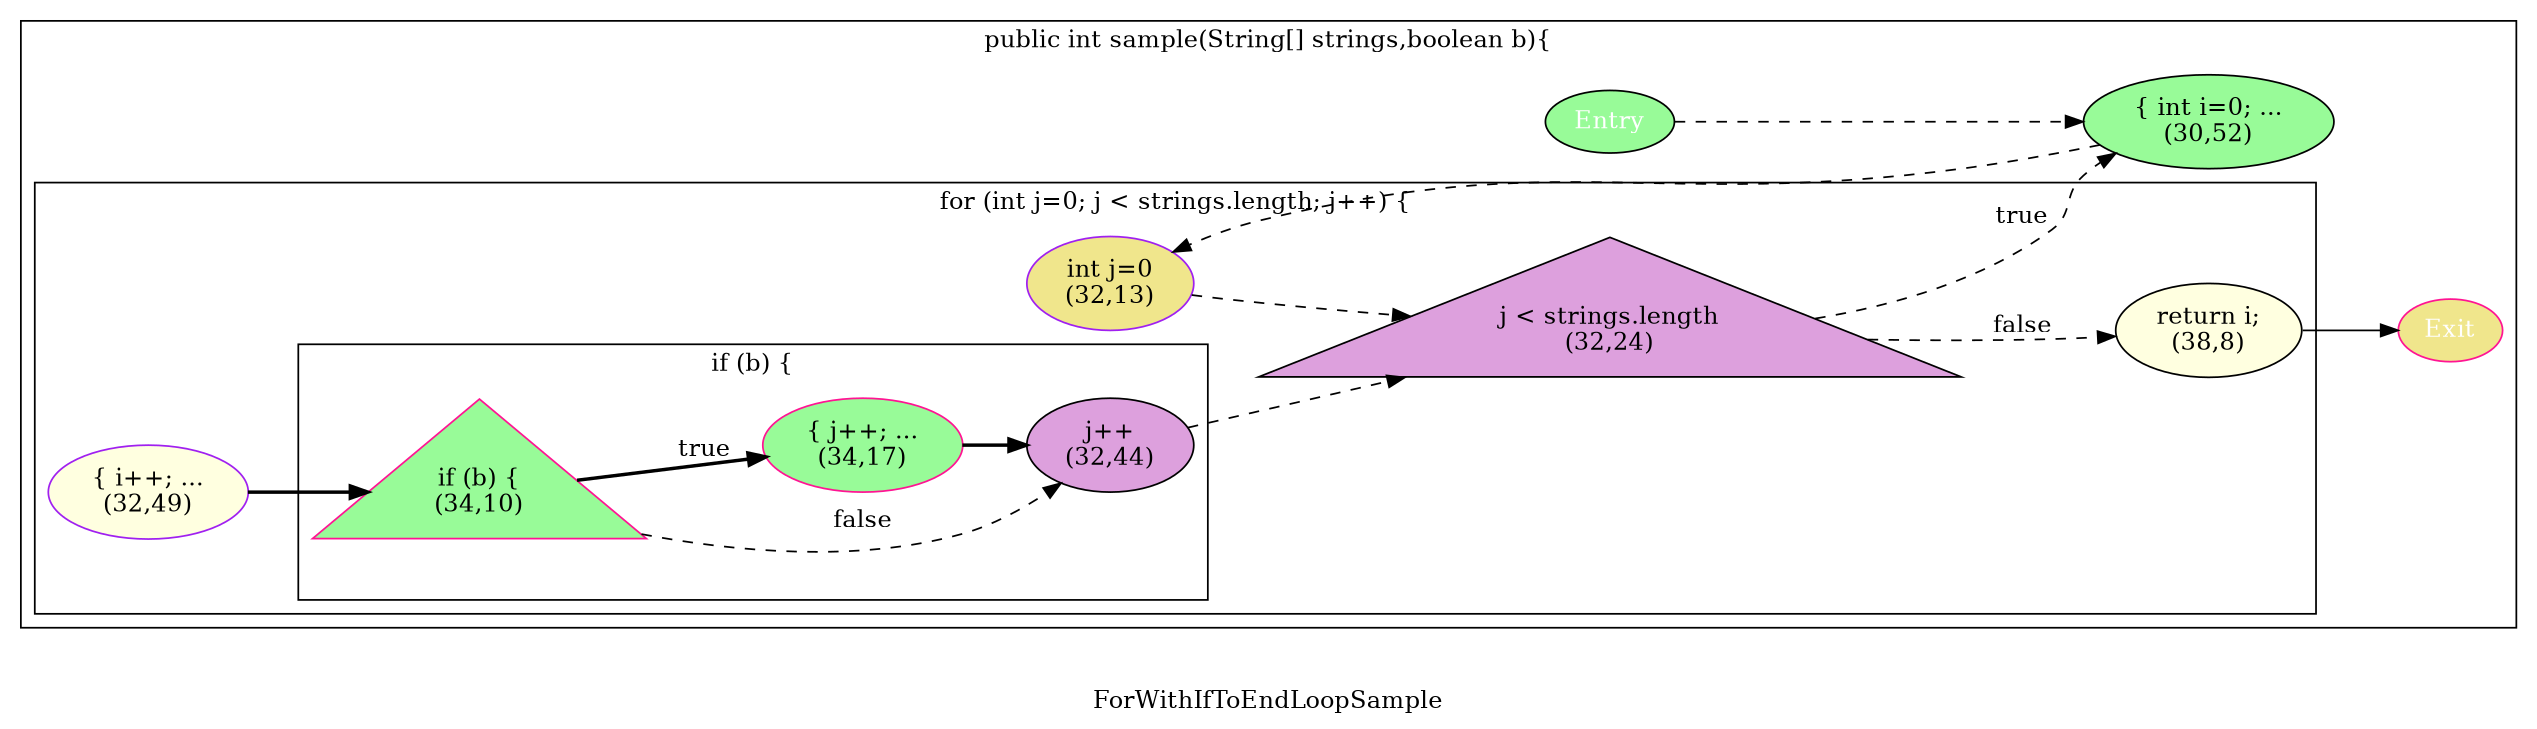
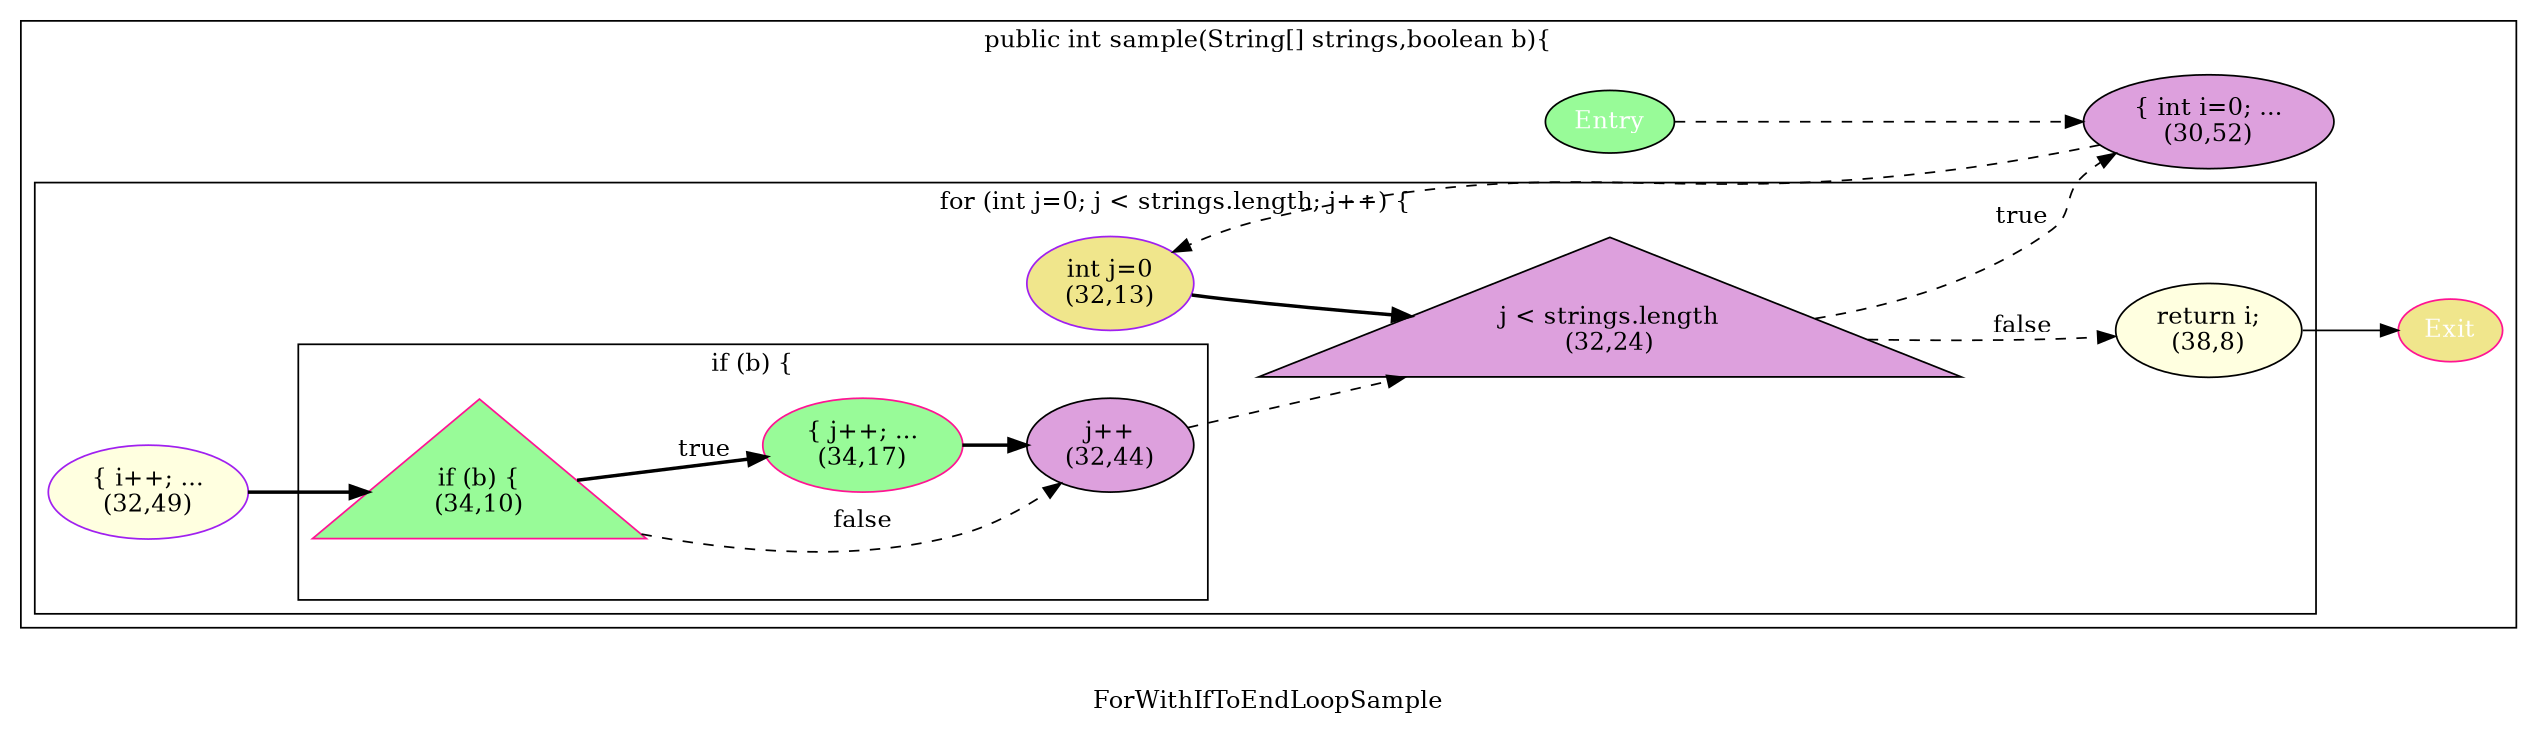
(2209, 122) -> (2209, 122)
(1292, 306) -> (1292, 306)
